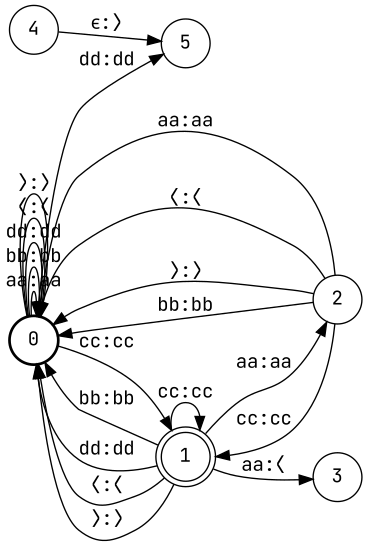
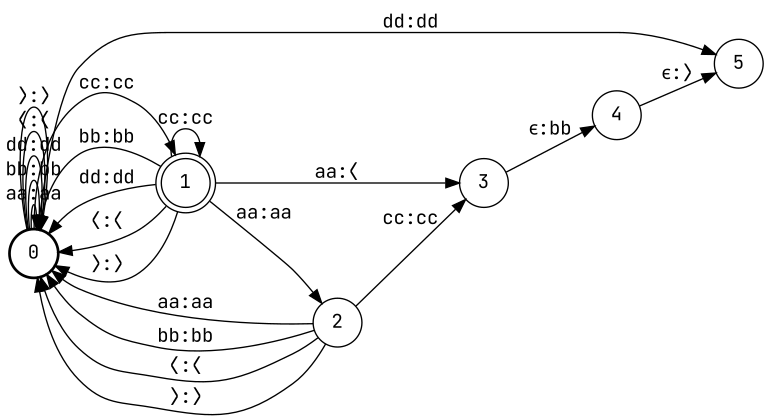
none -> (544, 152)
(308, 411) -> (406, 258)
